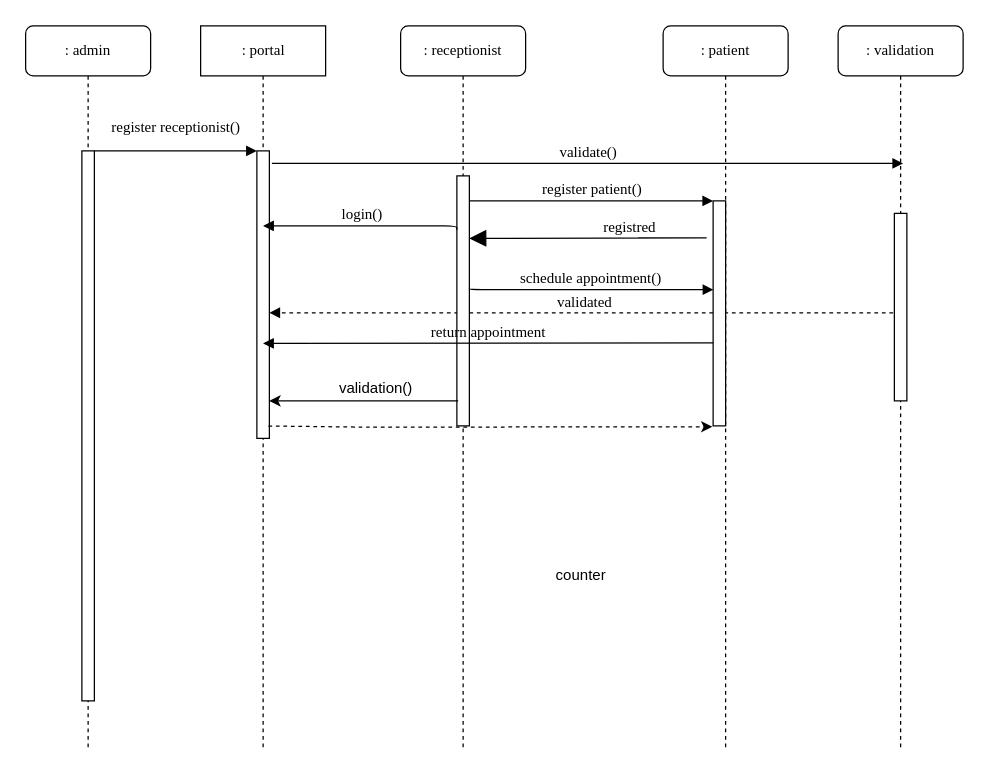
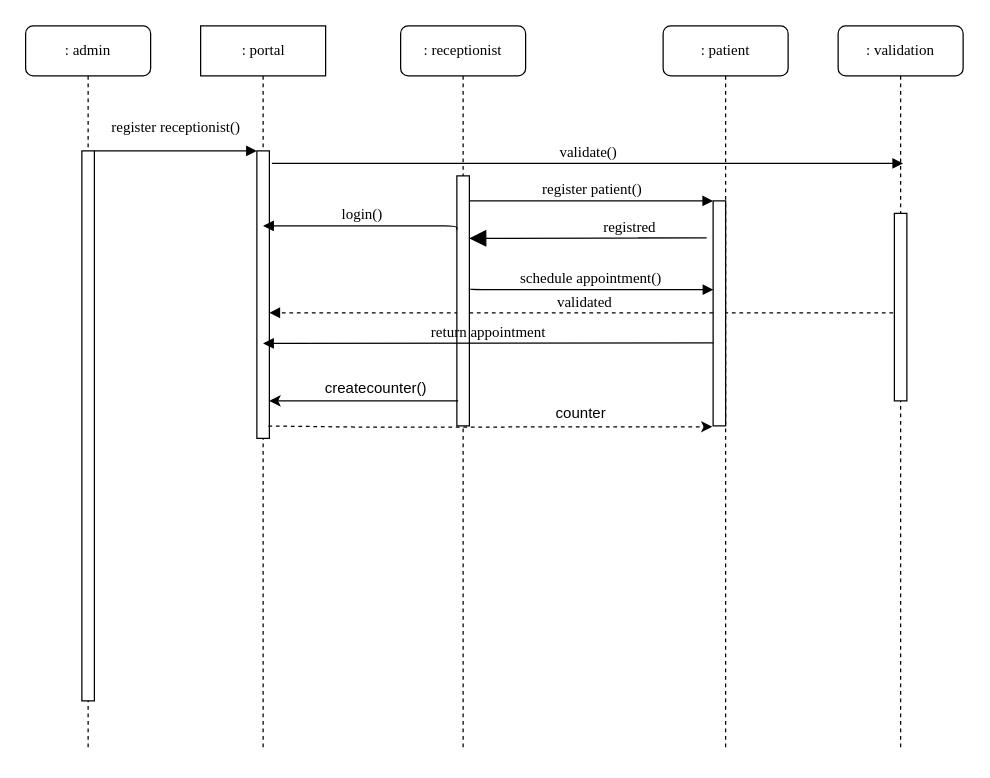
(376, 388) -> (376, 388)
(581, 576) -> (581, 413)
